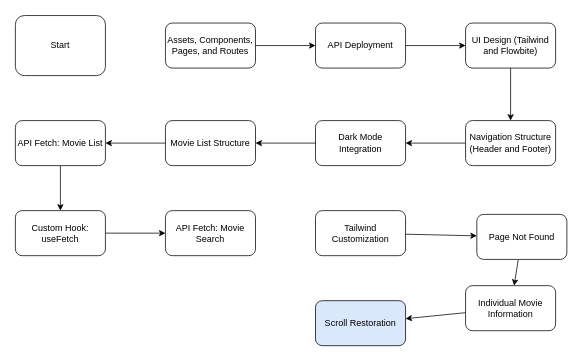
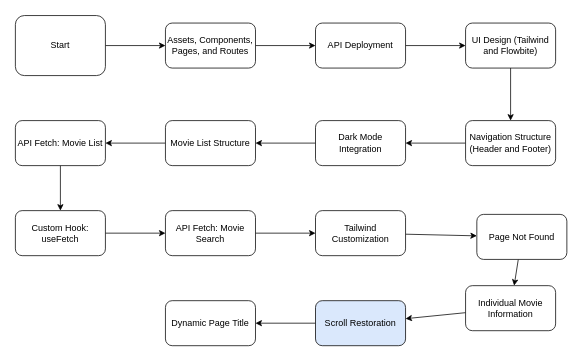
none -> (132, 45)
none -> (309, 233)
none -> (210, 323)
none -> (288, 323)
